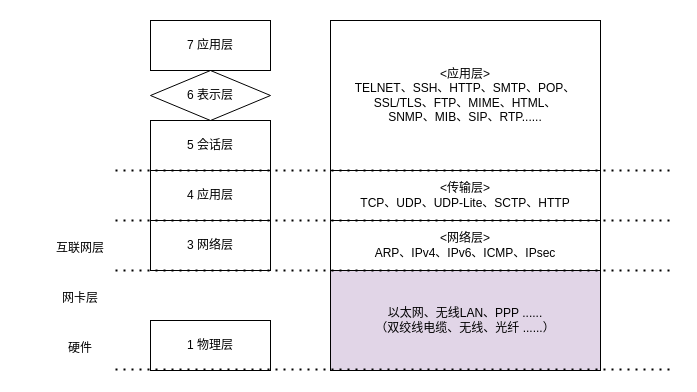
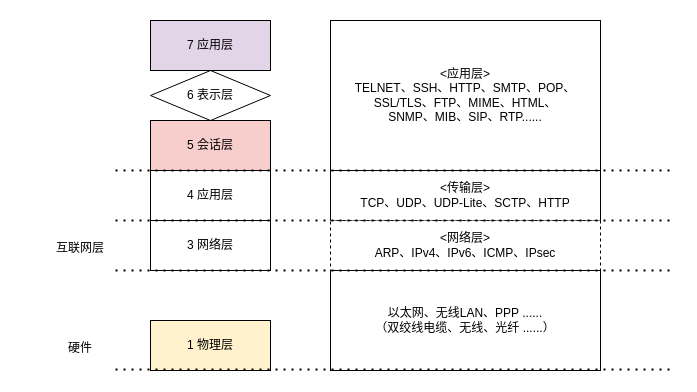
(211, 46) -> (211, 46)
(211, 146) -> (211, 146)
(466, 246) -> (466, 246)
(81, 298) -> none
(466, 321) -> (466, 321)
(211, 346) -> (211, 346)
